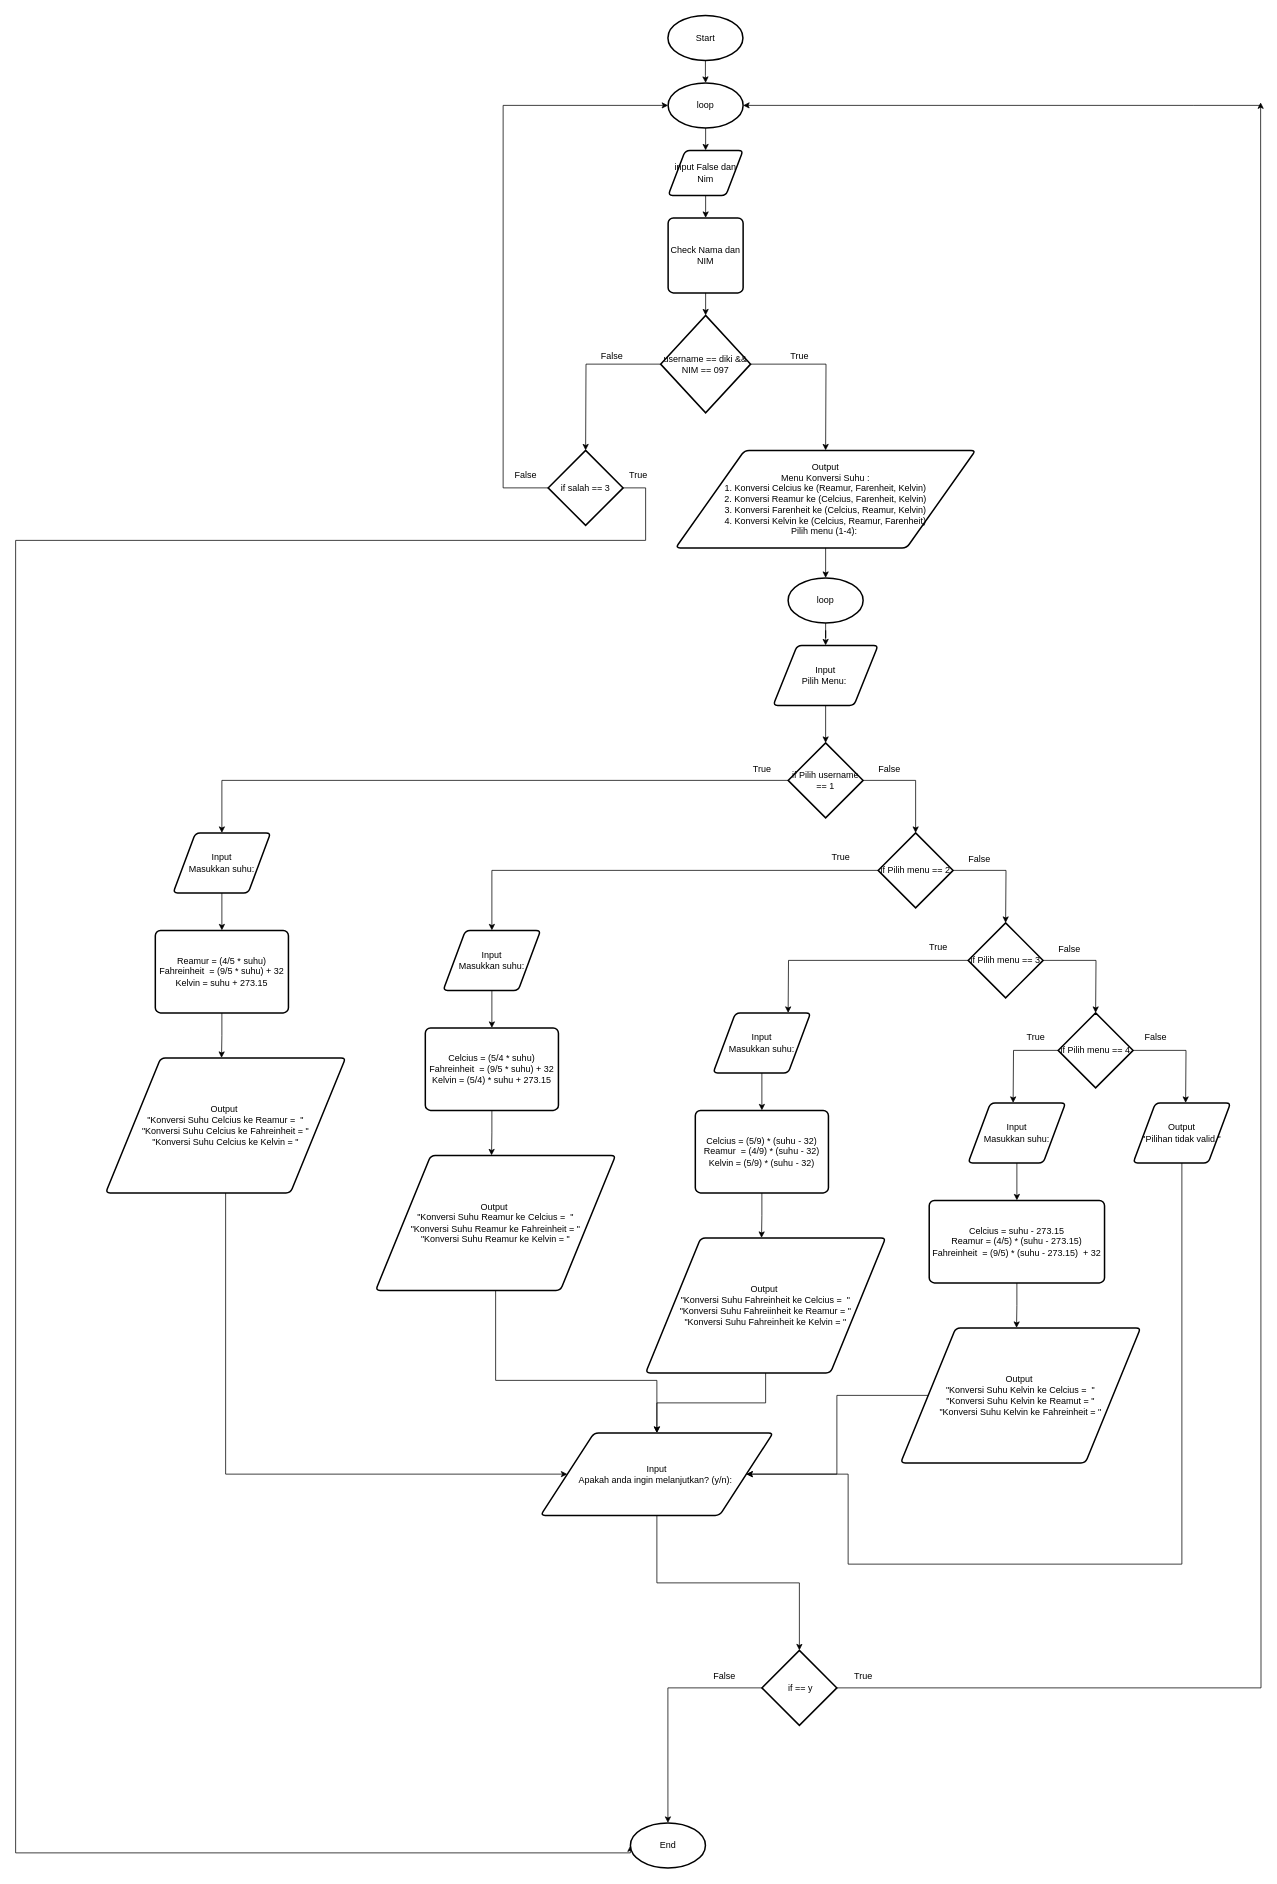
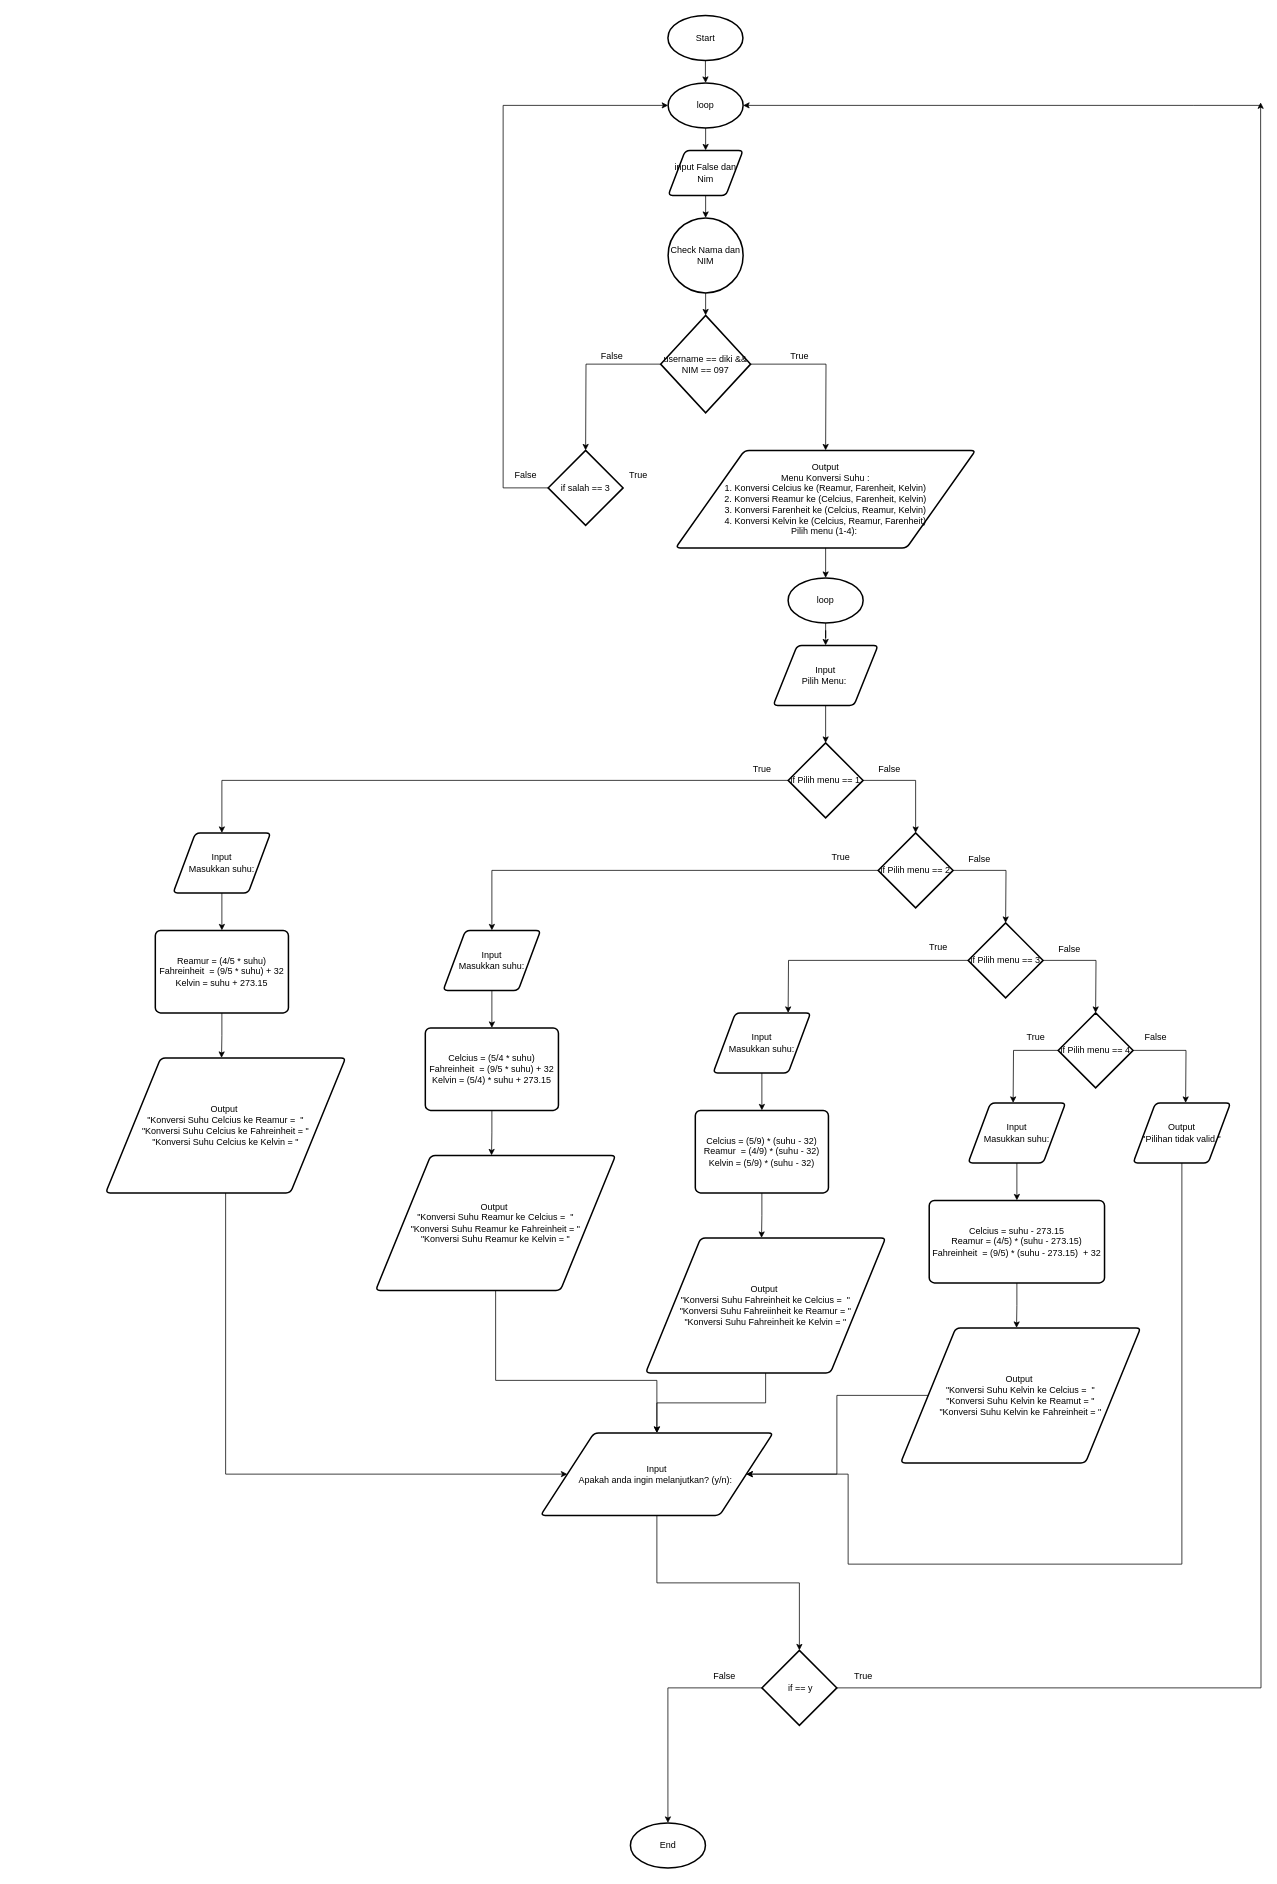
(705, 255) -> (705, 255)
(825, 780) -> (825, 780)
(15, 855) -> none
